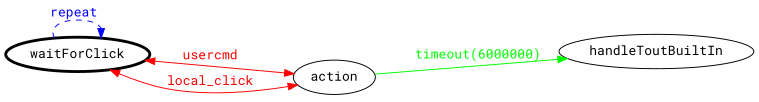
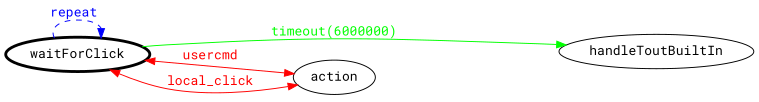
(466, 67) -> (349, 39)
